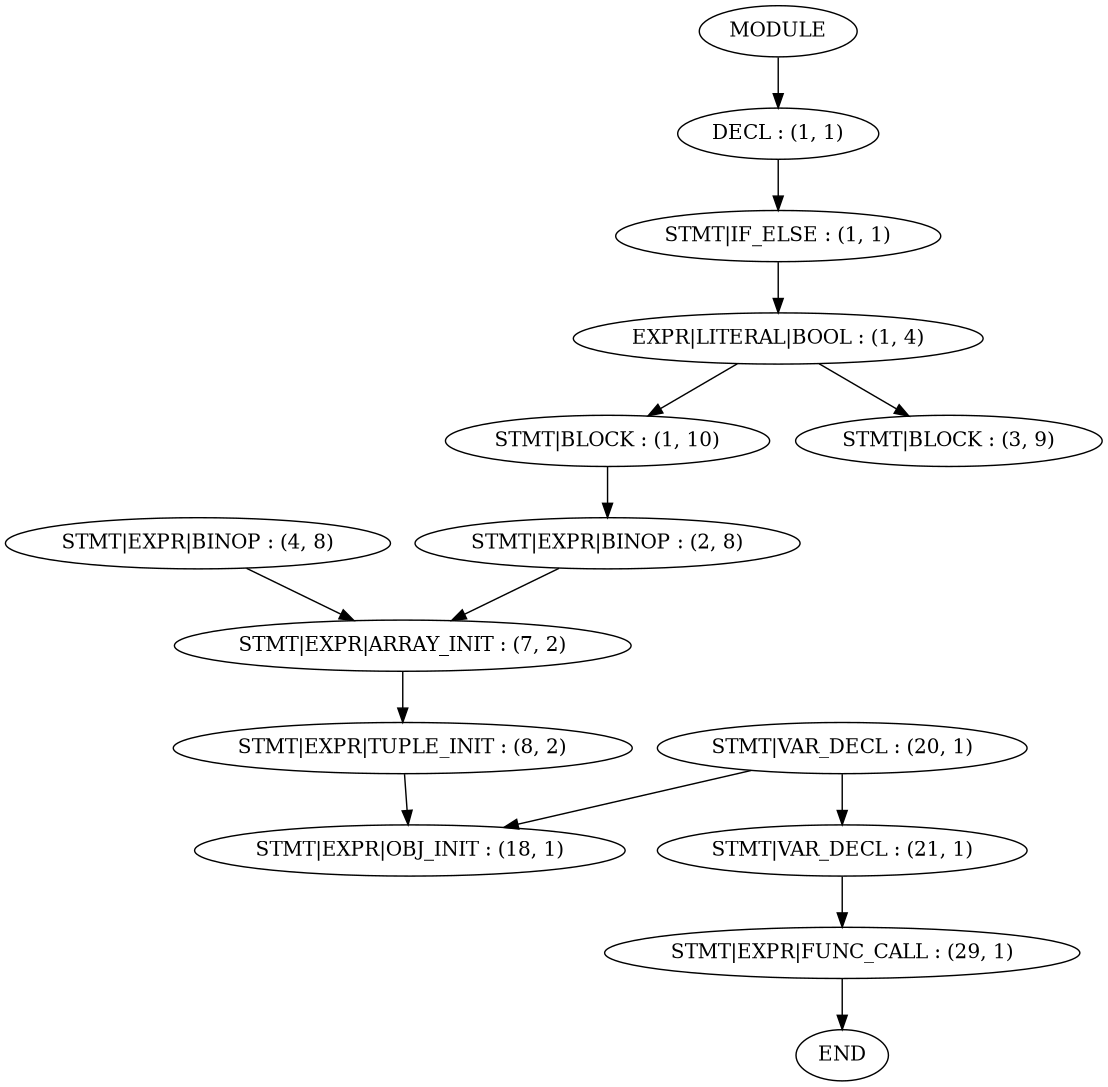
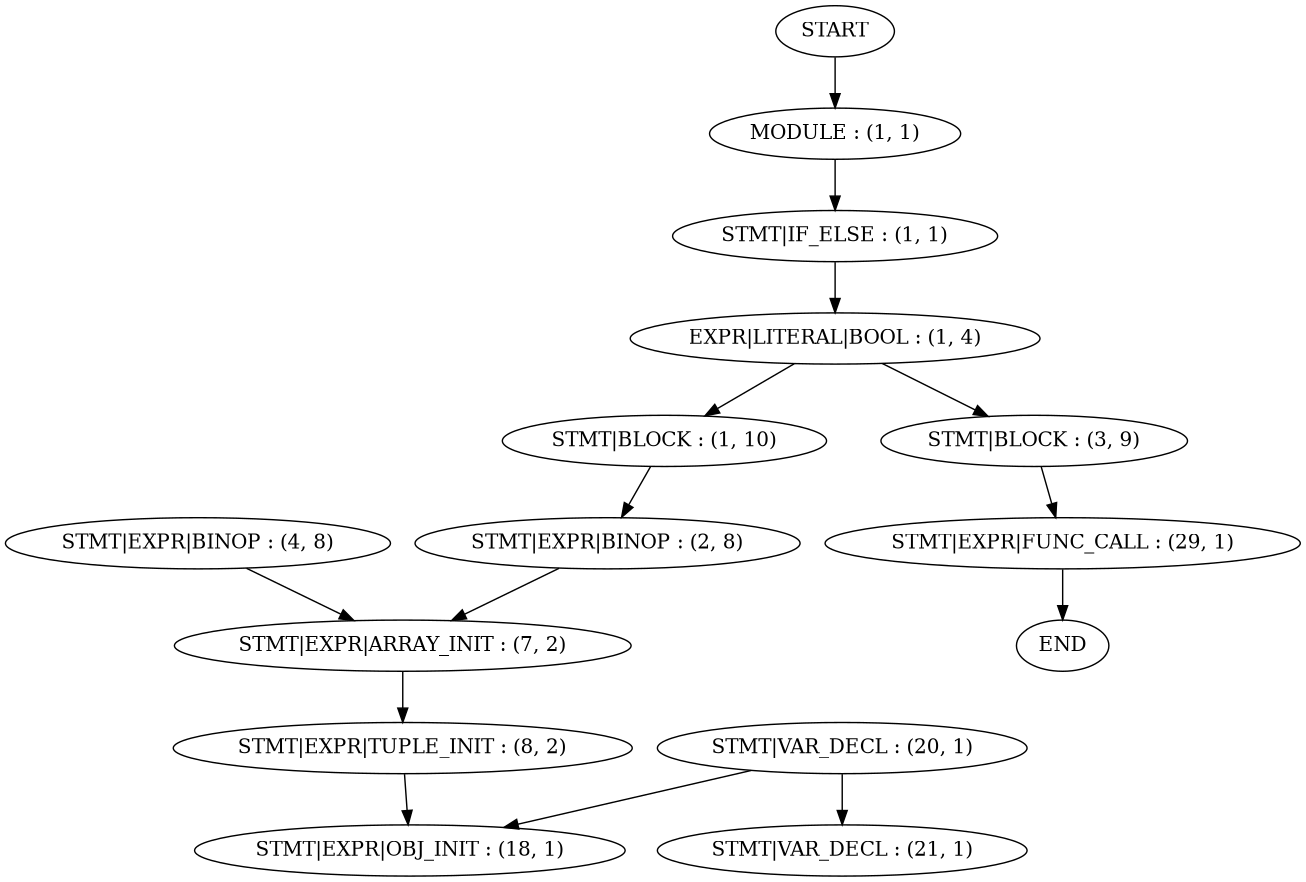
(778, 31) -> (835, 31)
(778, 134) -> (835, 134)
(842, 895) -> (1047, 485)
